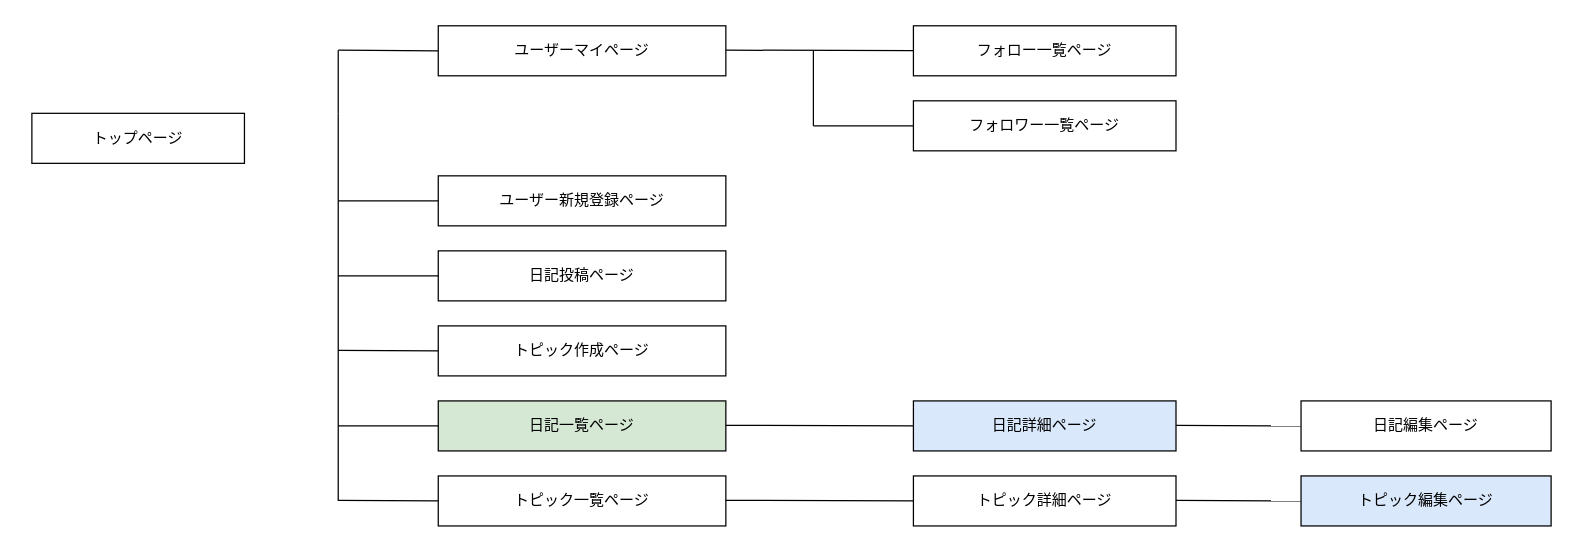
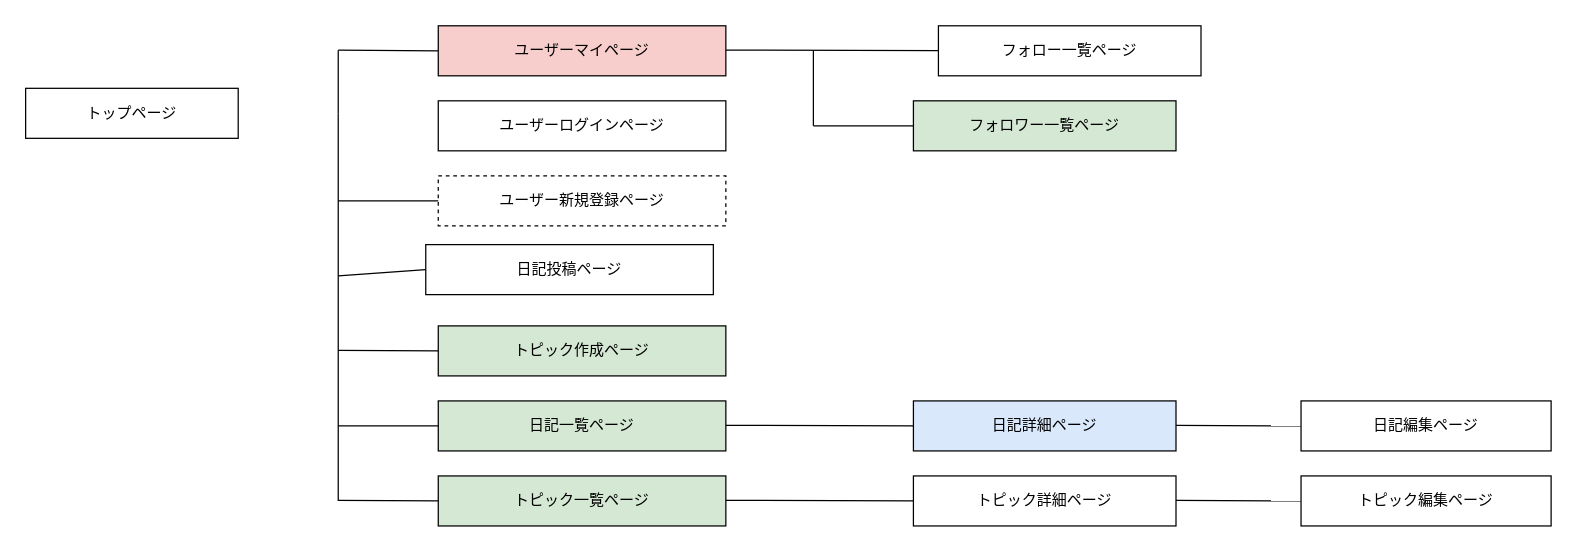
(582, 51) -> (582, 51)
(1044, 51) -> (1069, 51)
none -> (582, 126)
(1044, 126) -> (1044, 126)
(138, 138) -> (132, 113)
(582, 201) -> (582, 201)
(582, 276) -> (569, 269)
(582, 351) -> (582, 351)
(582, 501) -> (582, 501)
(1426, 501) -> (1426, 501)
